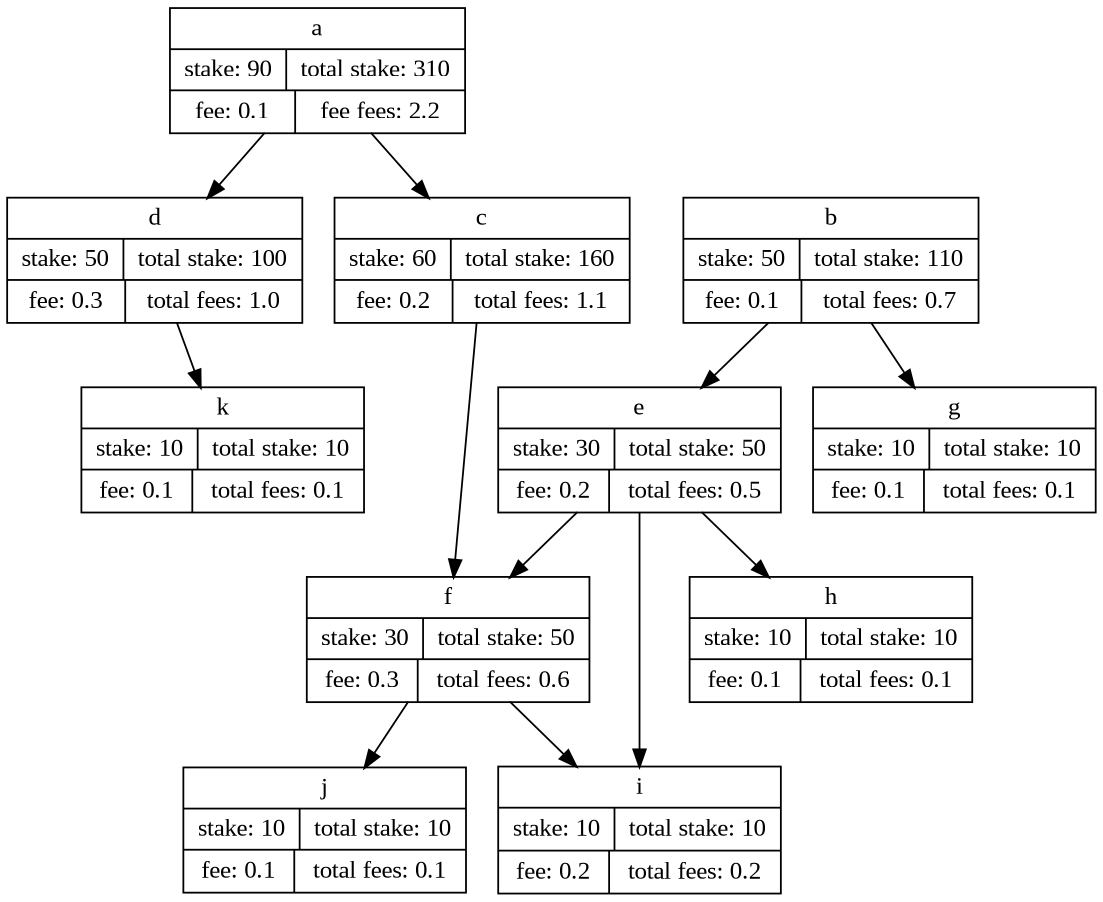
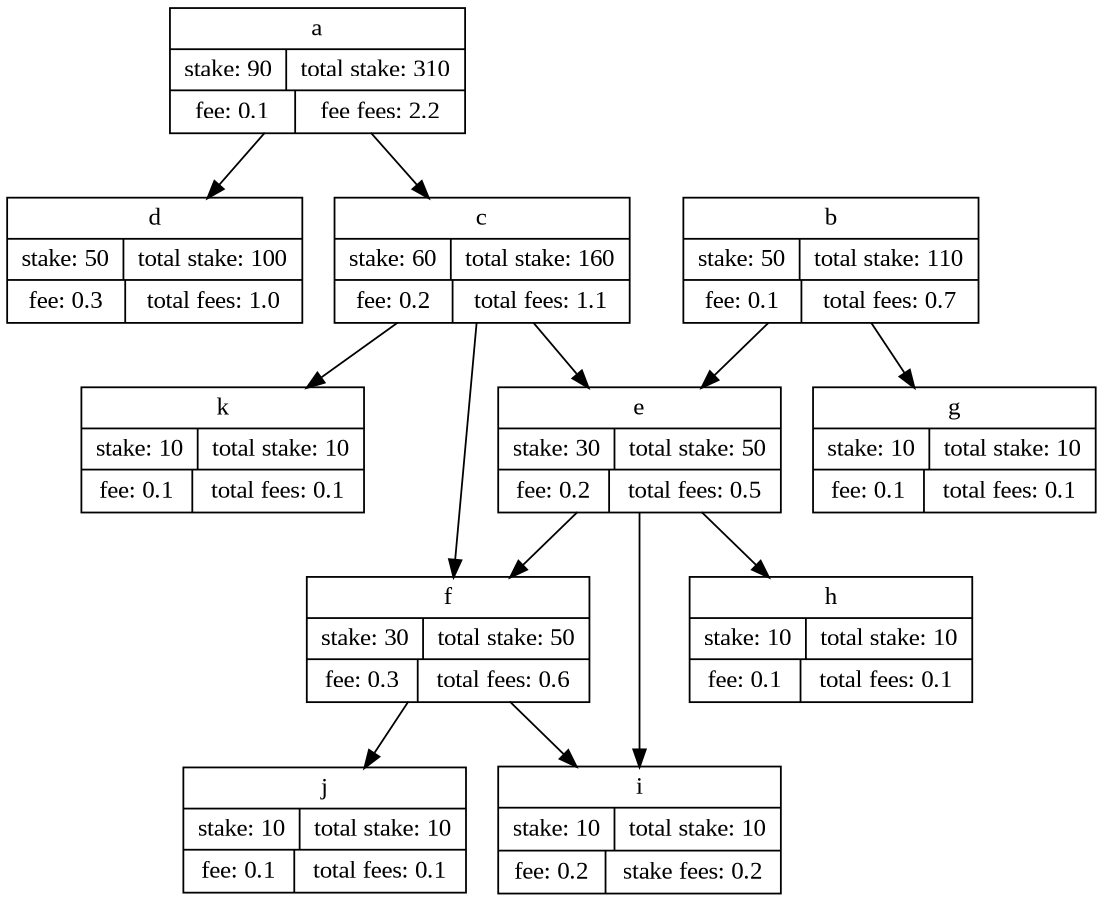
(186, 347) -> (360, 350)
none -> (555, 348)
(695, 871) -> (693, 871)
